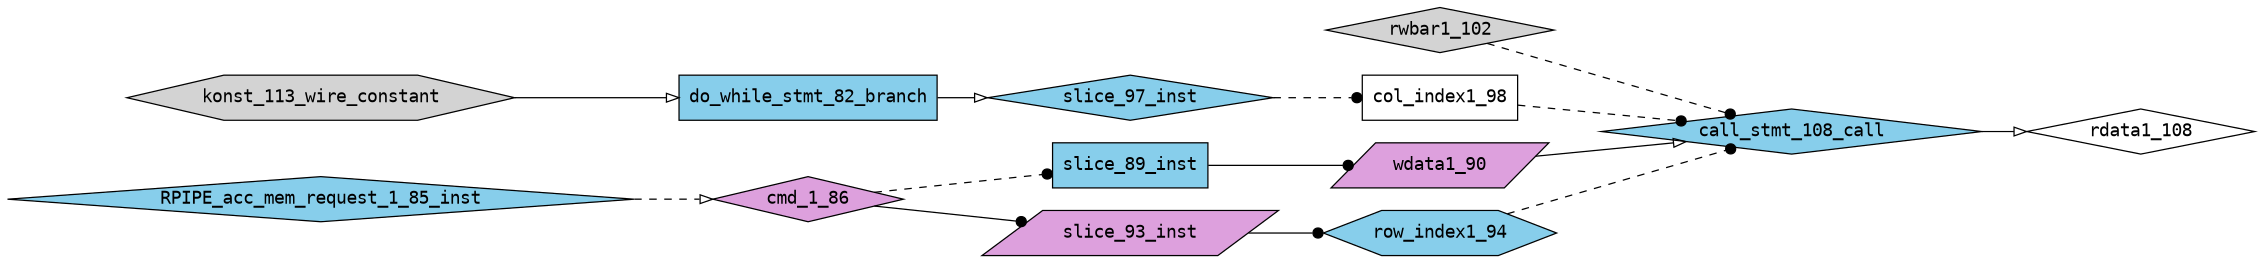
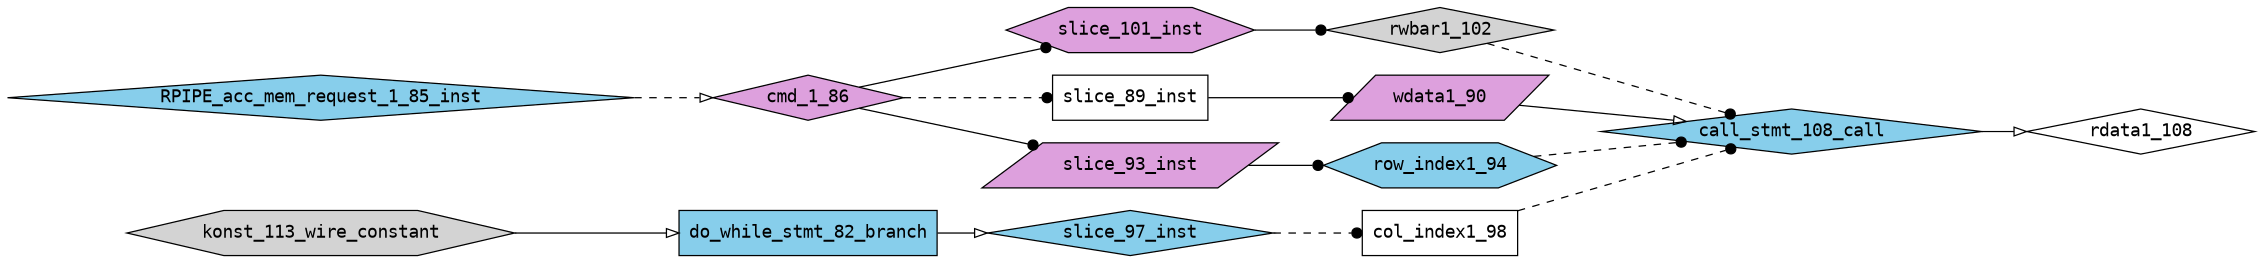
none -> (1130, 30)
(1130, 165) -> (1130, 98)
